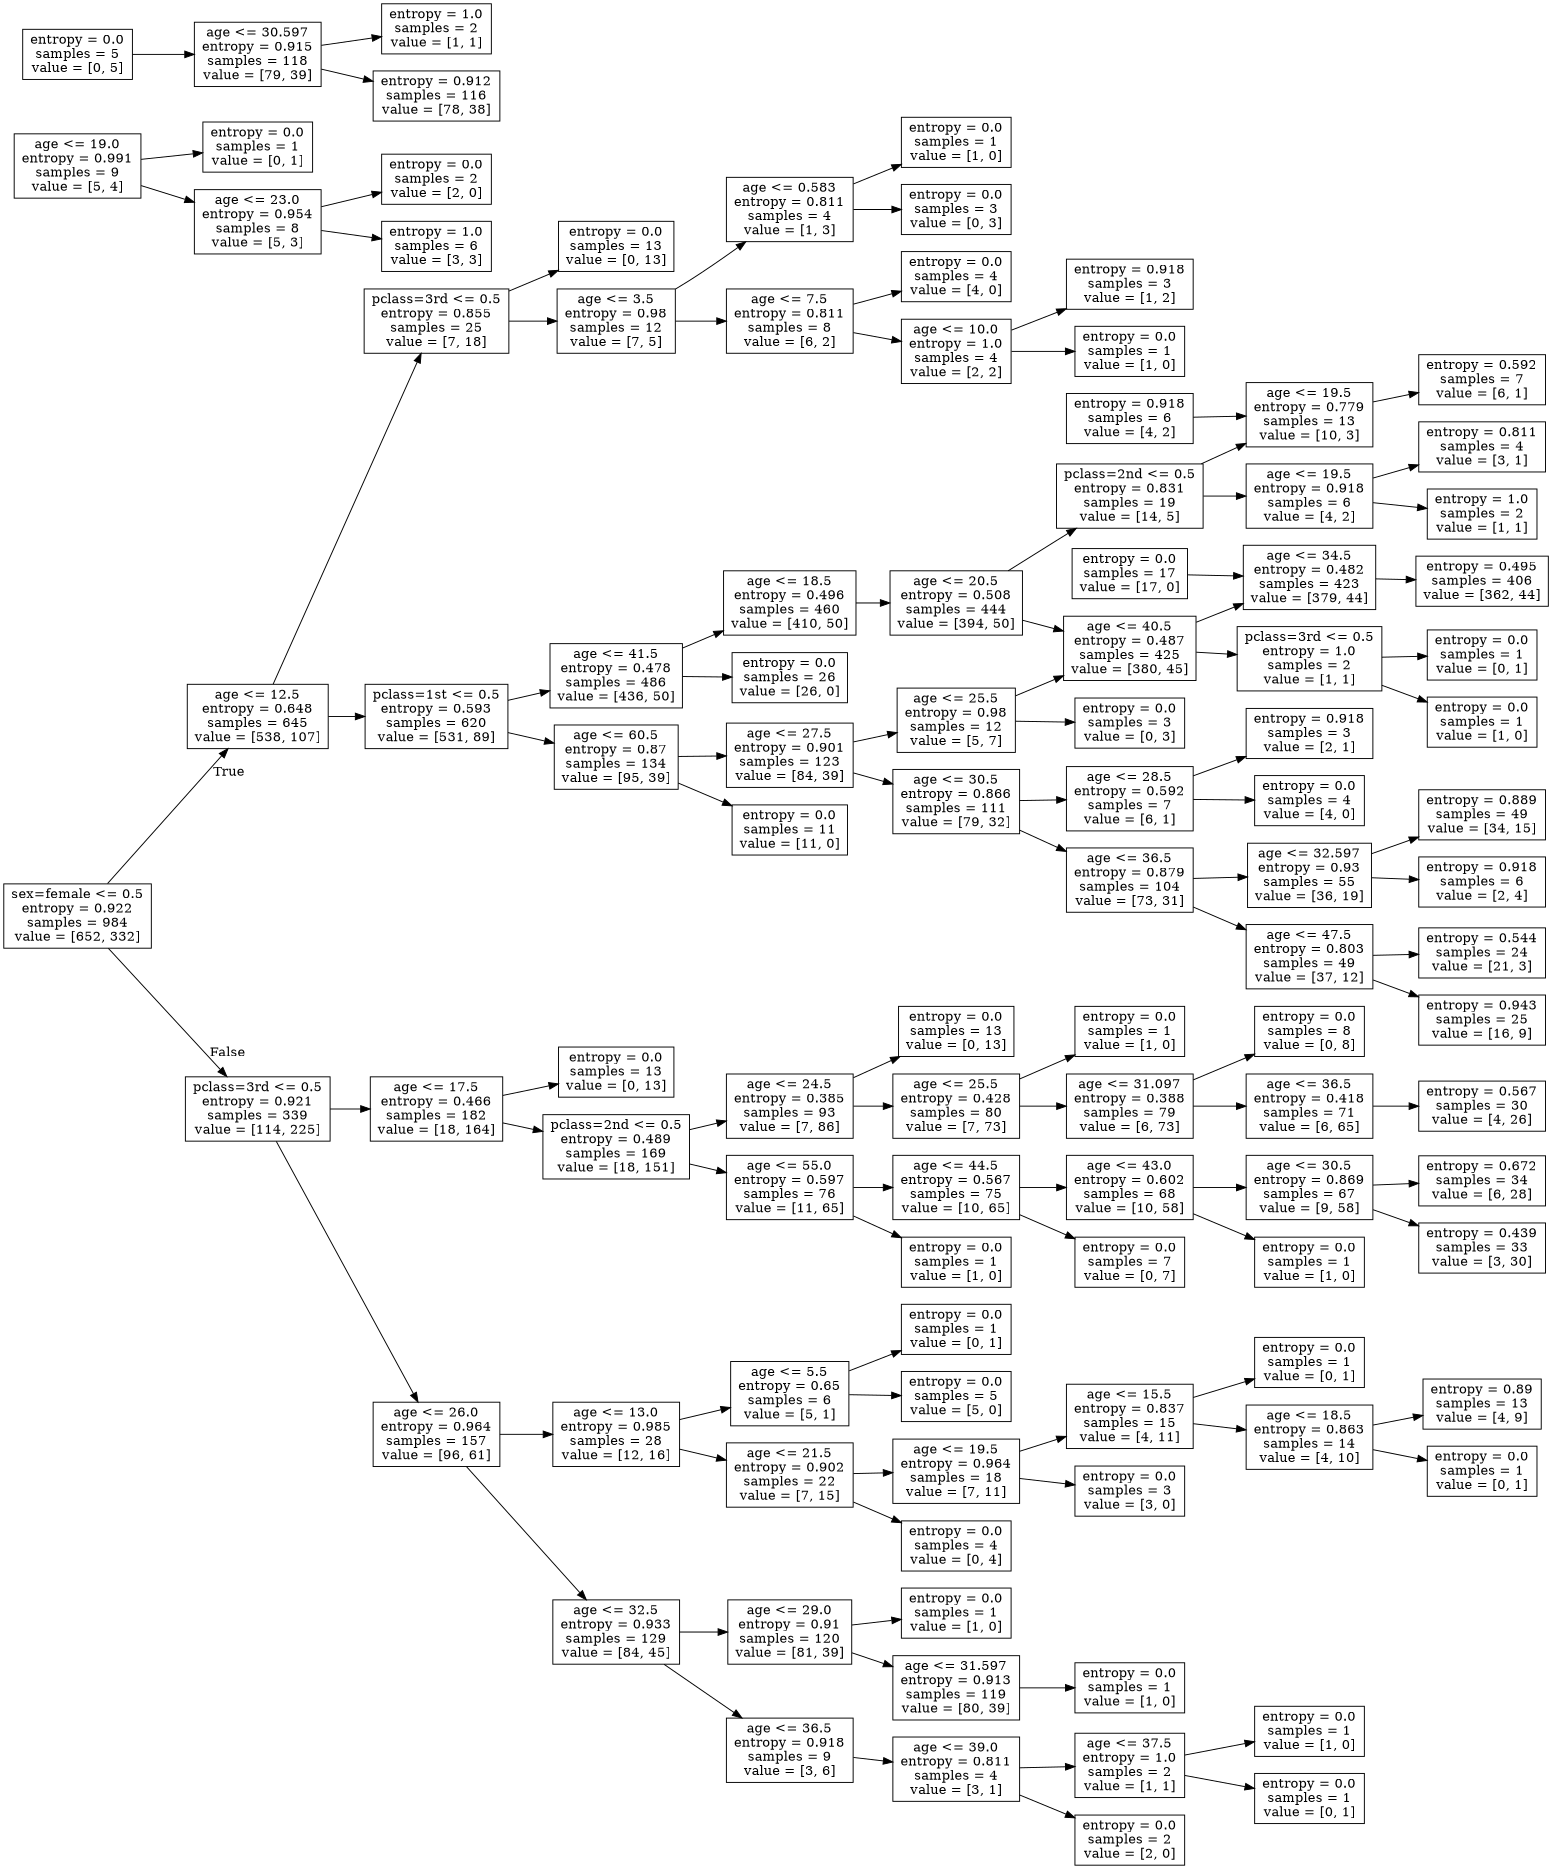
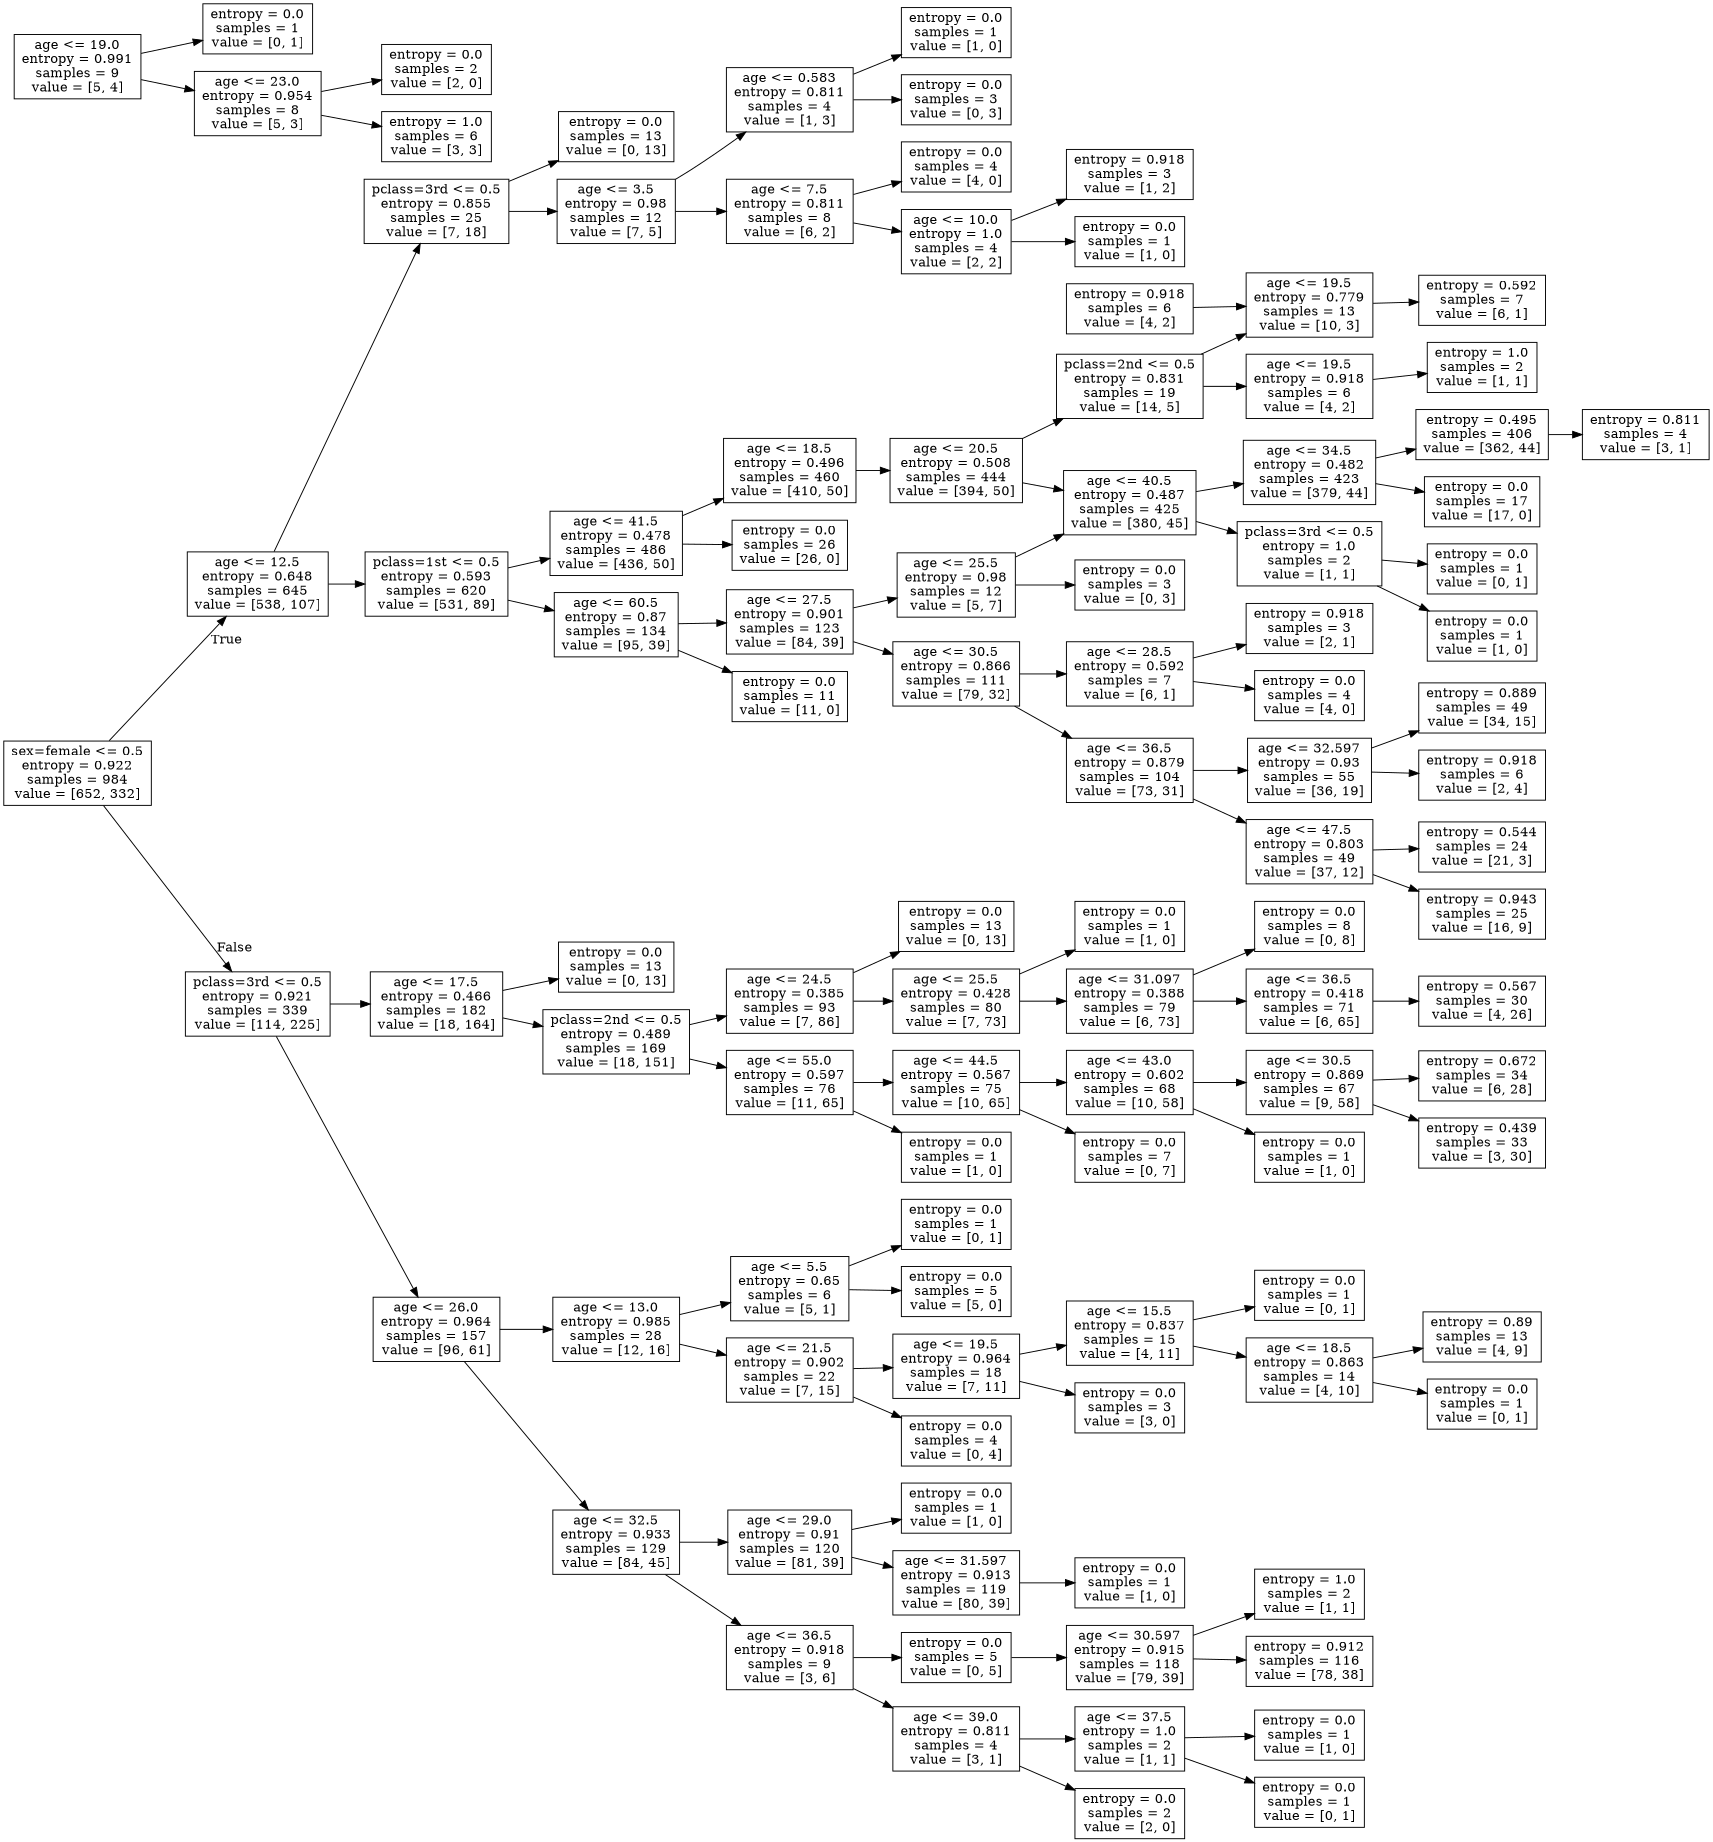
(1391, 473) -> (1560, 435)
(1211, 575) -> (1395, 487)
none -> (873, 1658)
